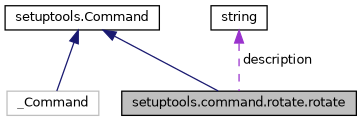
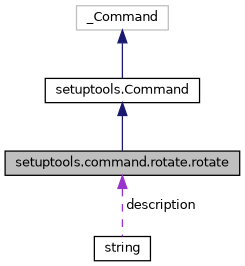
(65, 67) -> (122, 61)
(239, 67) -> (122, 213)
